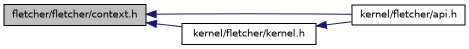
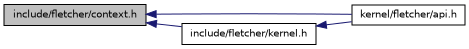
(75, 15) -> (75, 15)
(249, 34) -> (249, 34)
